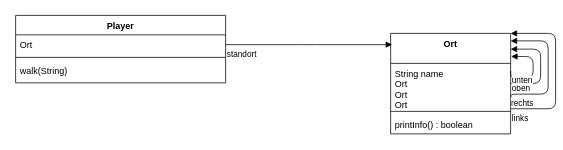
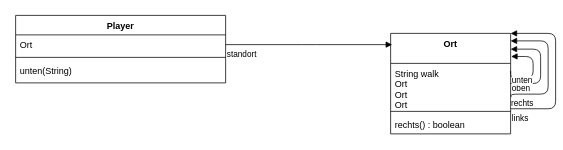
(47, 71) -> (51, 71)
(420, 74) -> (419, 74)
(442, 125) -> (435, 125)
